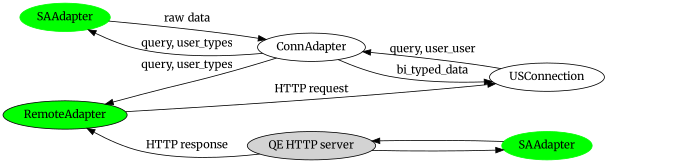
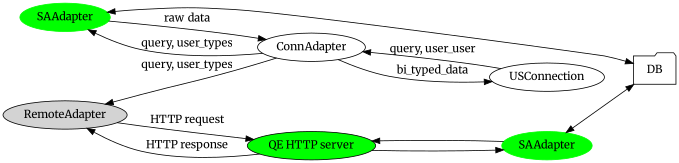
none -> (655, 70)
(307, 100) -> (181, 131)
(65, 115) -> (65, 115)
(311, 146) -> (311, 146)
